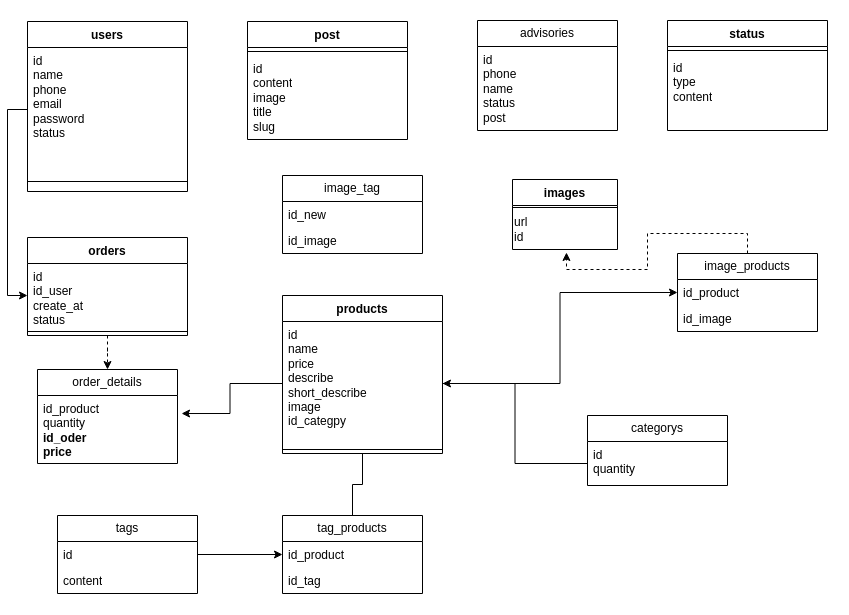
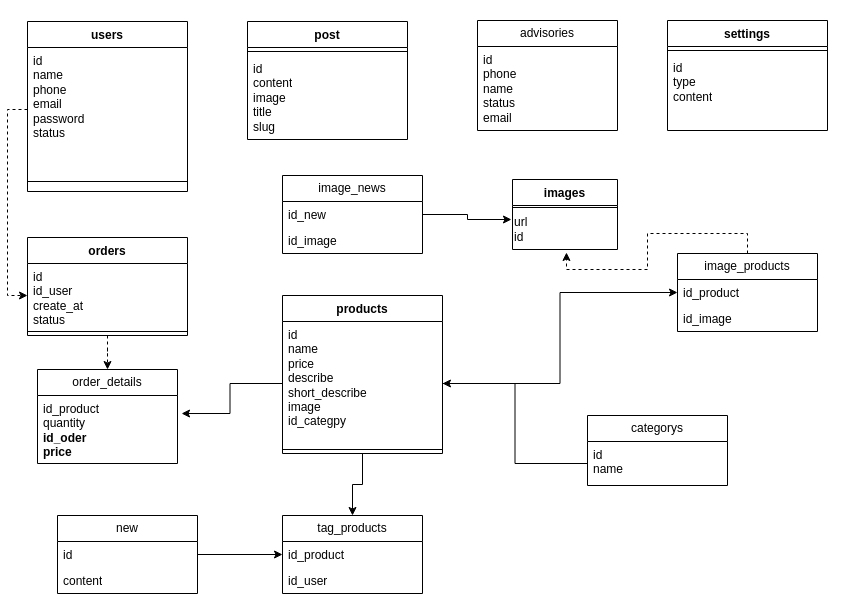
(748, 35) -> (748, 35)
(504, 90) -> (504, 90)
(353, 189) -> (353, 189)
(8, 199) -> (8, 199)
none -> (466, 215)
(619, 463) -> (607, 463)
(353, 509) -> (353, 507)
(128, 529) -> (128, 529)
(307, 582) -> (310, 582)
